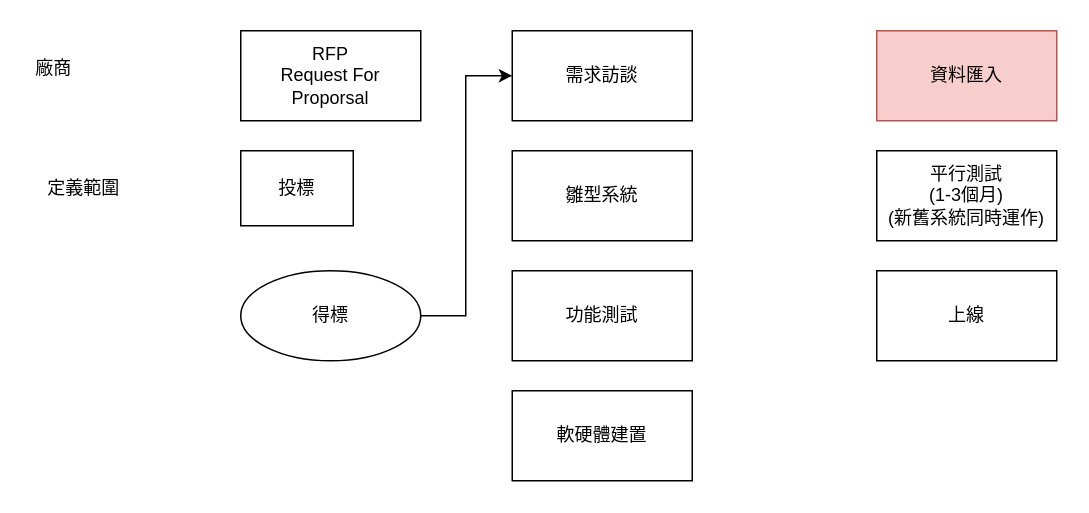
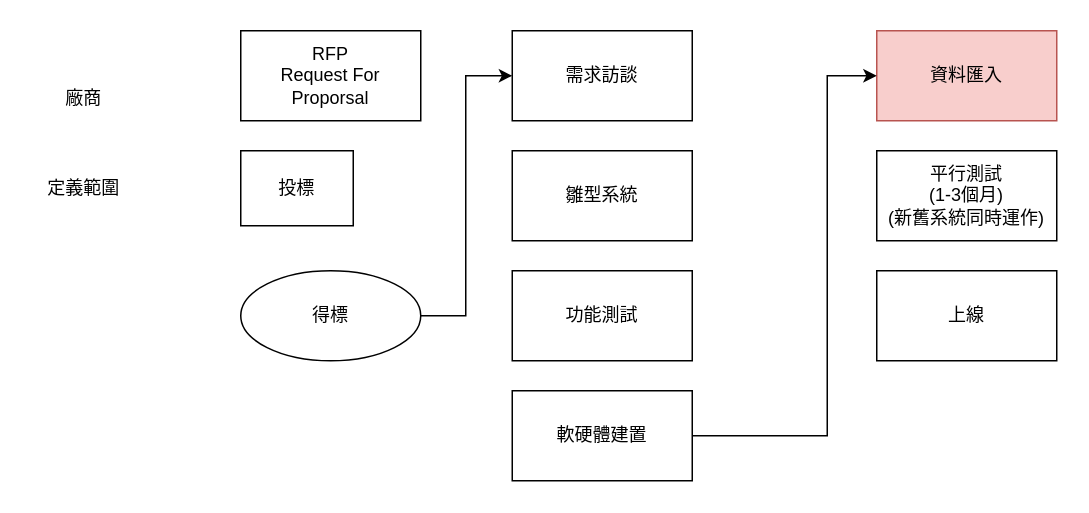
(53, 68) -> (83, 98)
none -> (827, 304)
